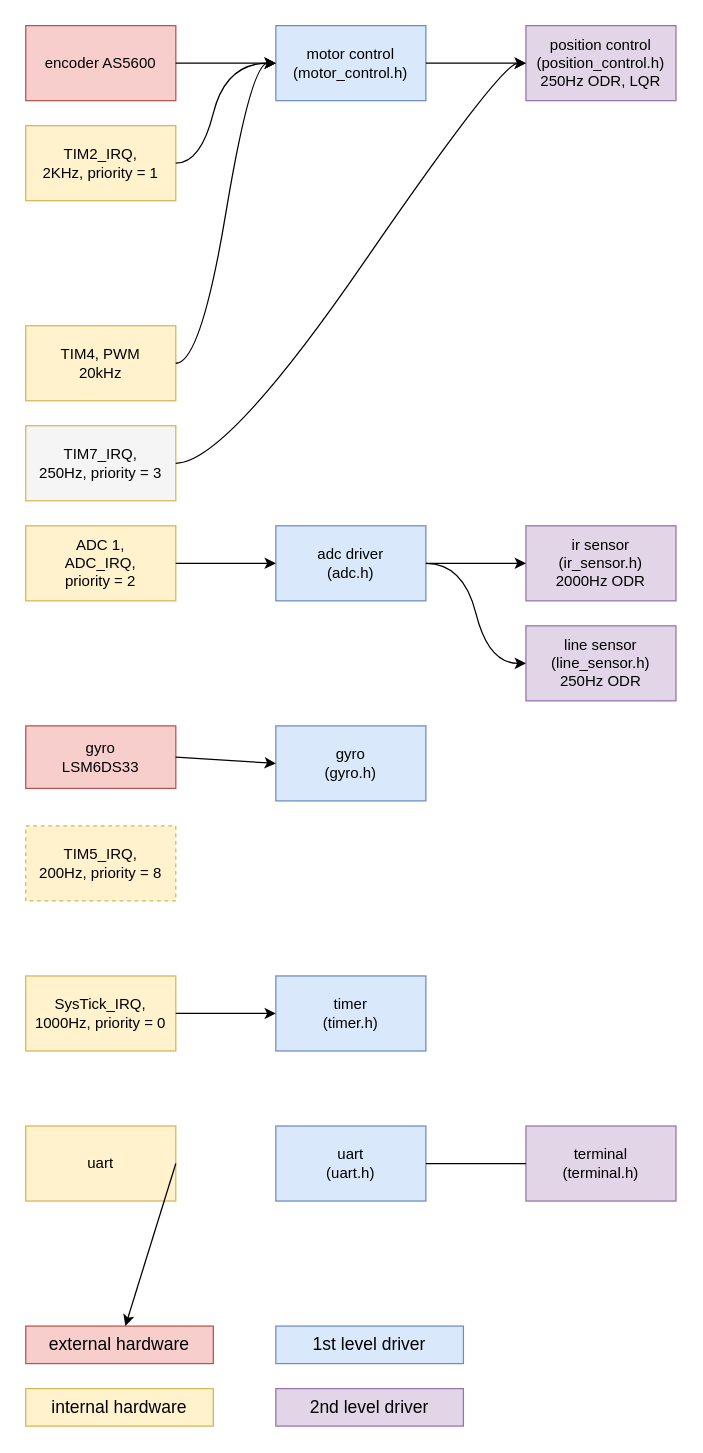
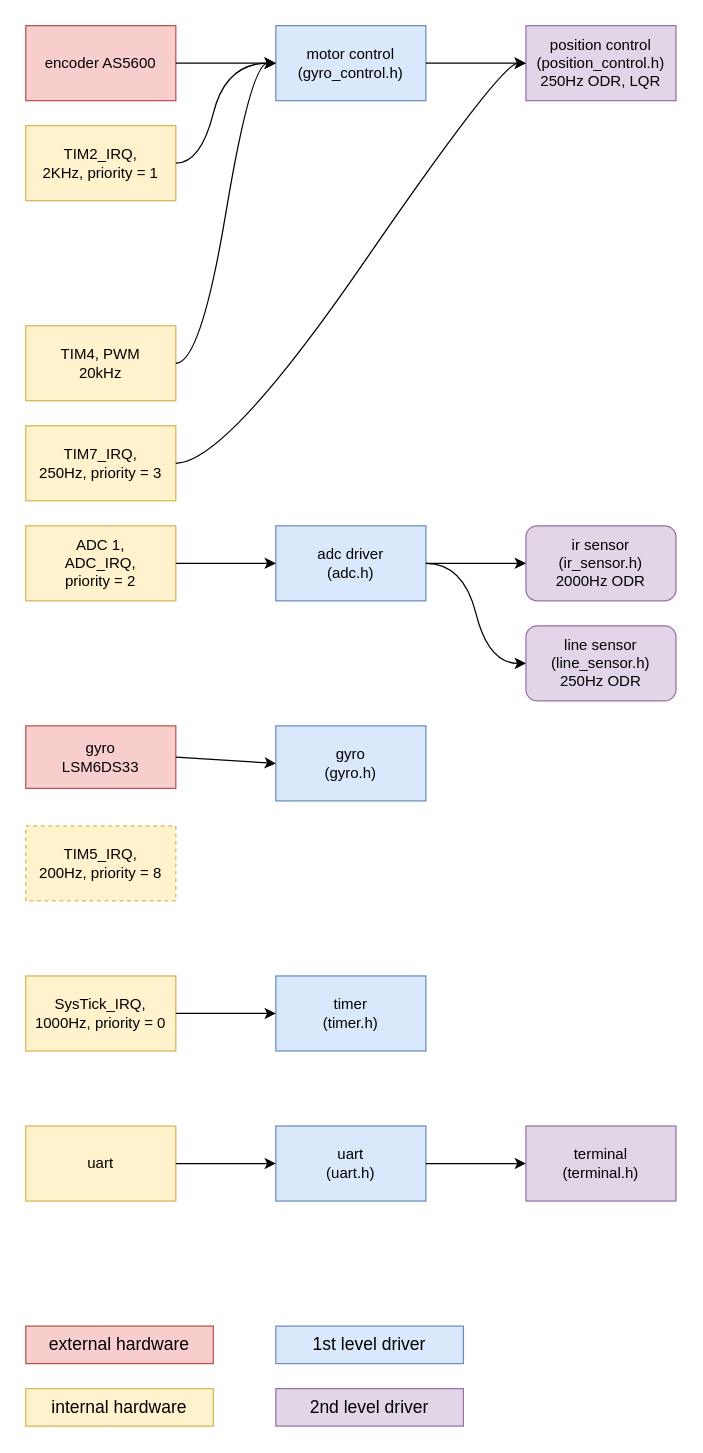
(351, 63) -> (351, 63)
(101, 463) -> (101, 463)
(601, 563) -> (601, 563)
(601, 663) -> (601, 663)
(519, 1163) -> (516, 1163)
(152, 1241) -> (222, 1163)
